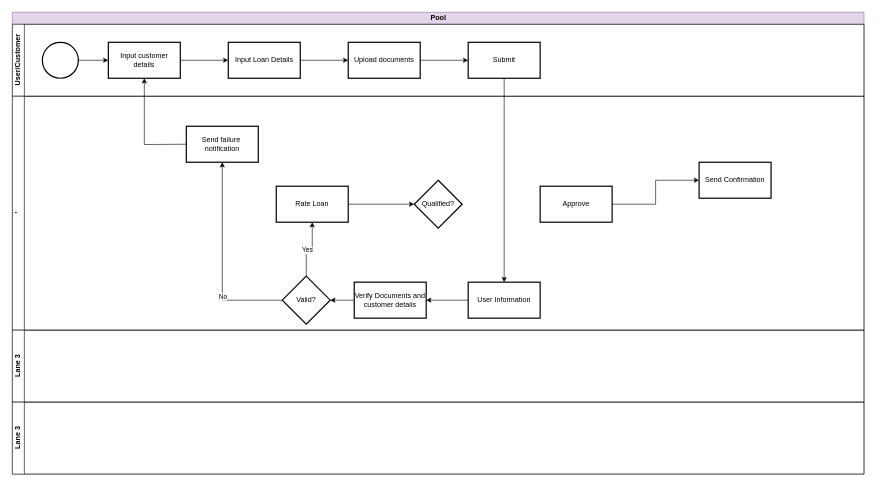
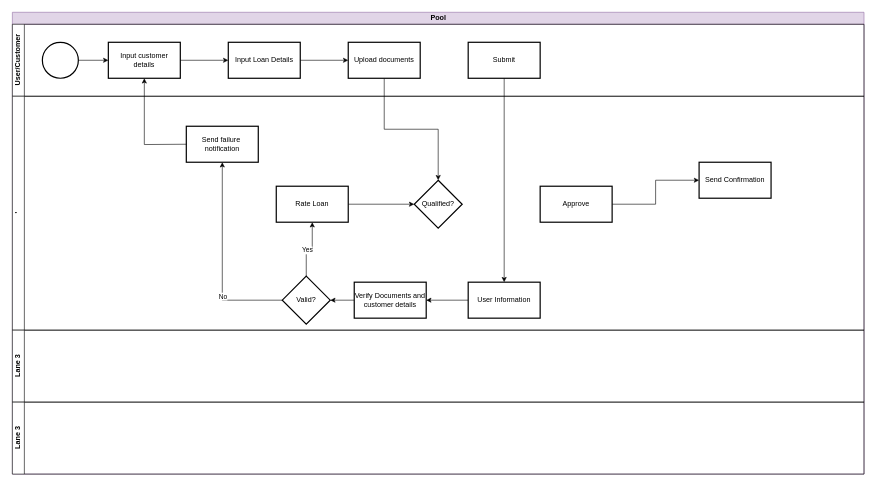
(462, 60) -> (437, 129)
